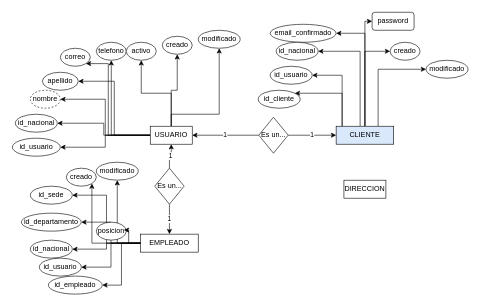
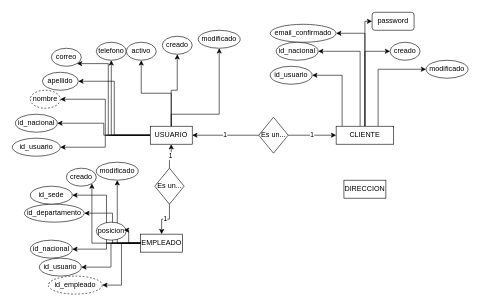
(75, 57) -> (66, 57)
(300, 93) -> none
(279, 99) -> none
(365, 135) -> (365, 135)
(51, 222) -> (54, 213)
(170, 243) -> (162, 243)
(75, 285) -> (75, 285)
